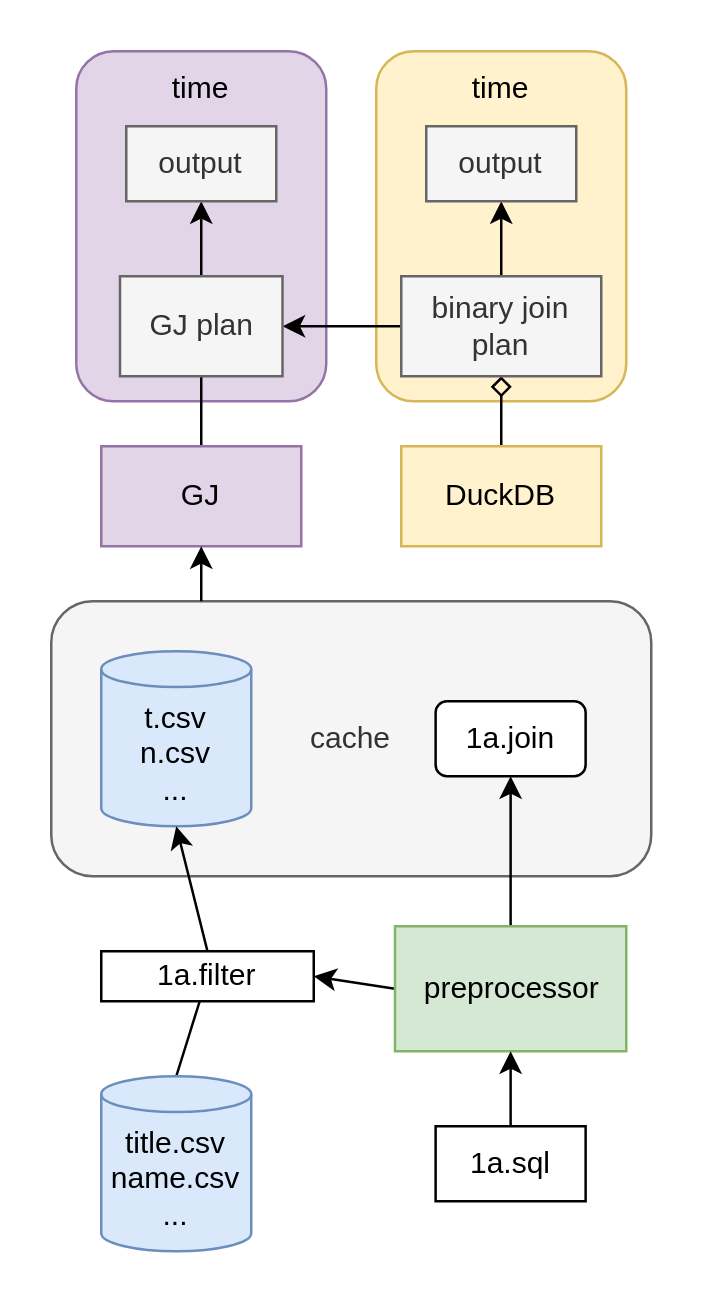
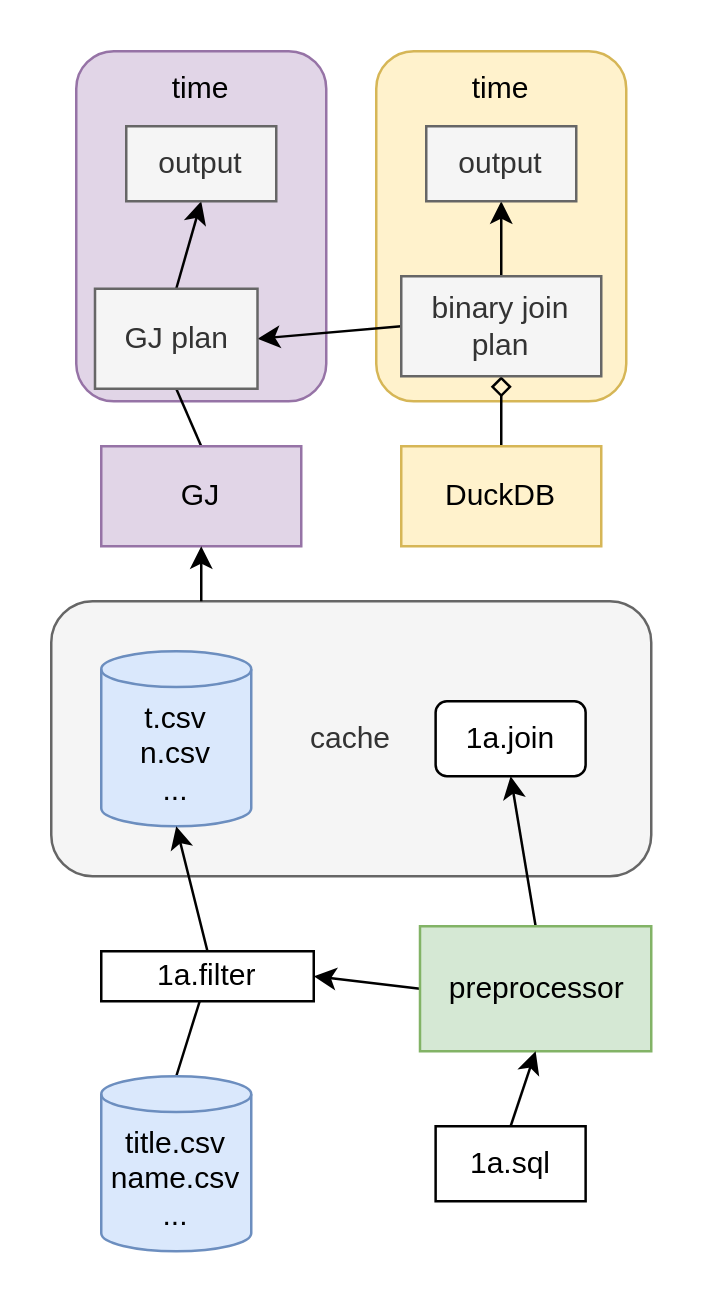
(201, 326) -> (176, 339)
(511, 989) -> (536, 989)
